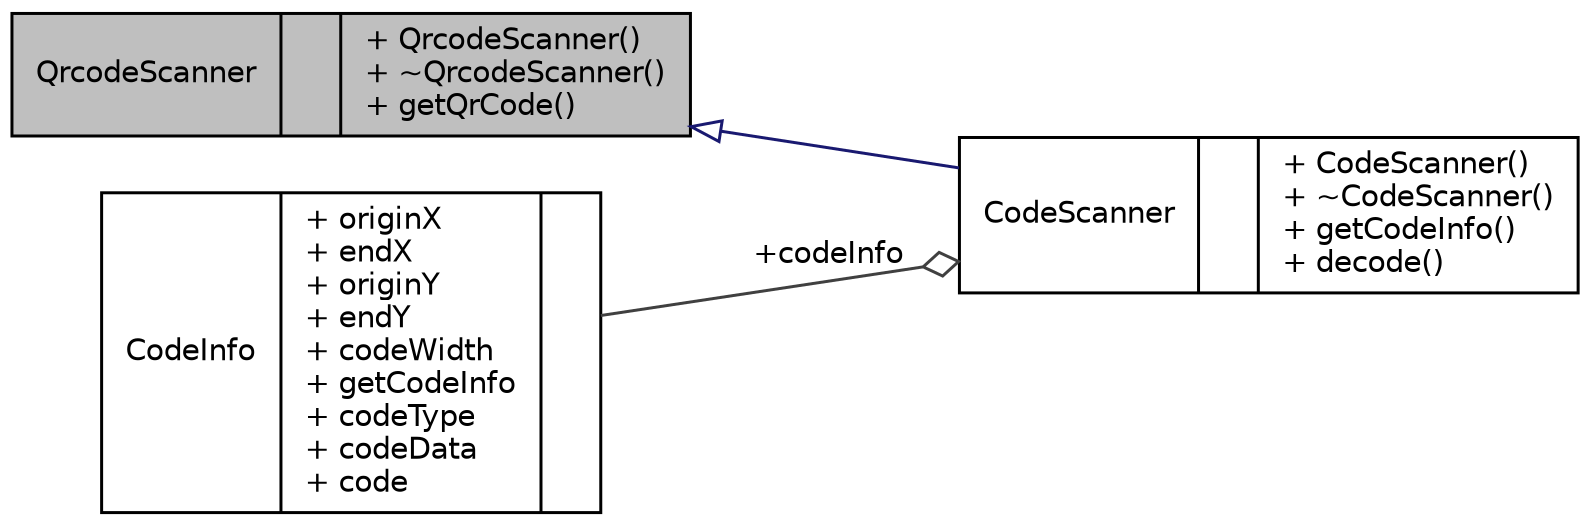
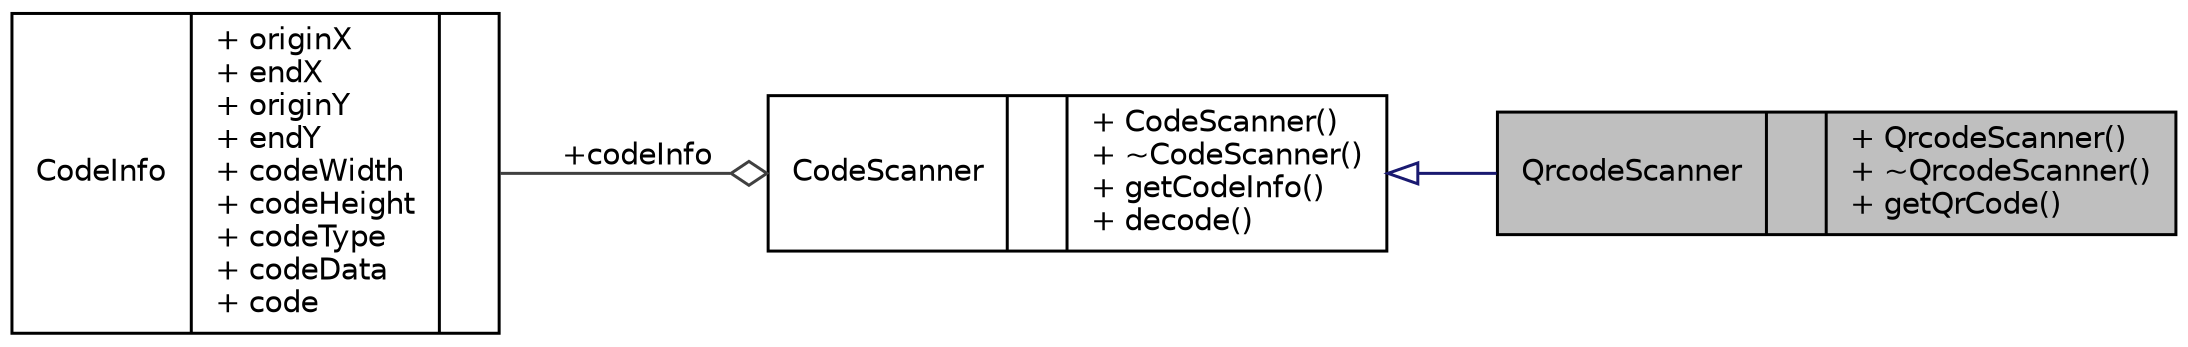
(840, 150) -> (1457, 173)
(411, 384) -> (315, 205)
